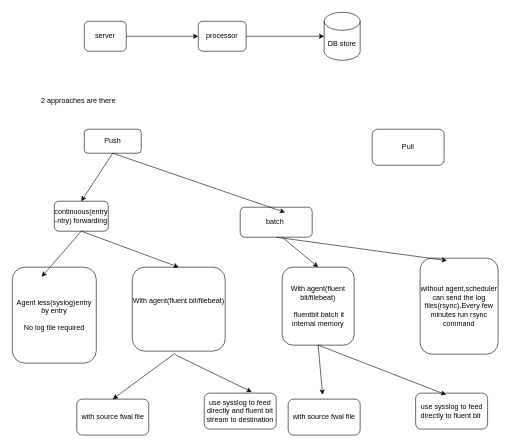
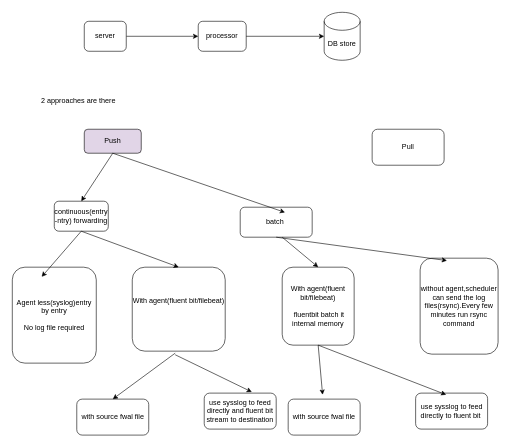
(113, 141) -> (113, 141)
